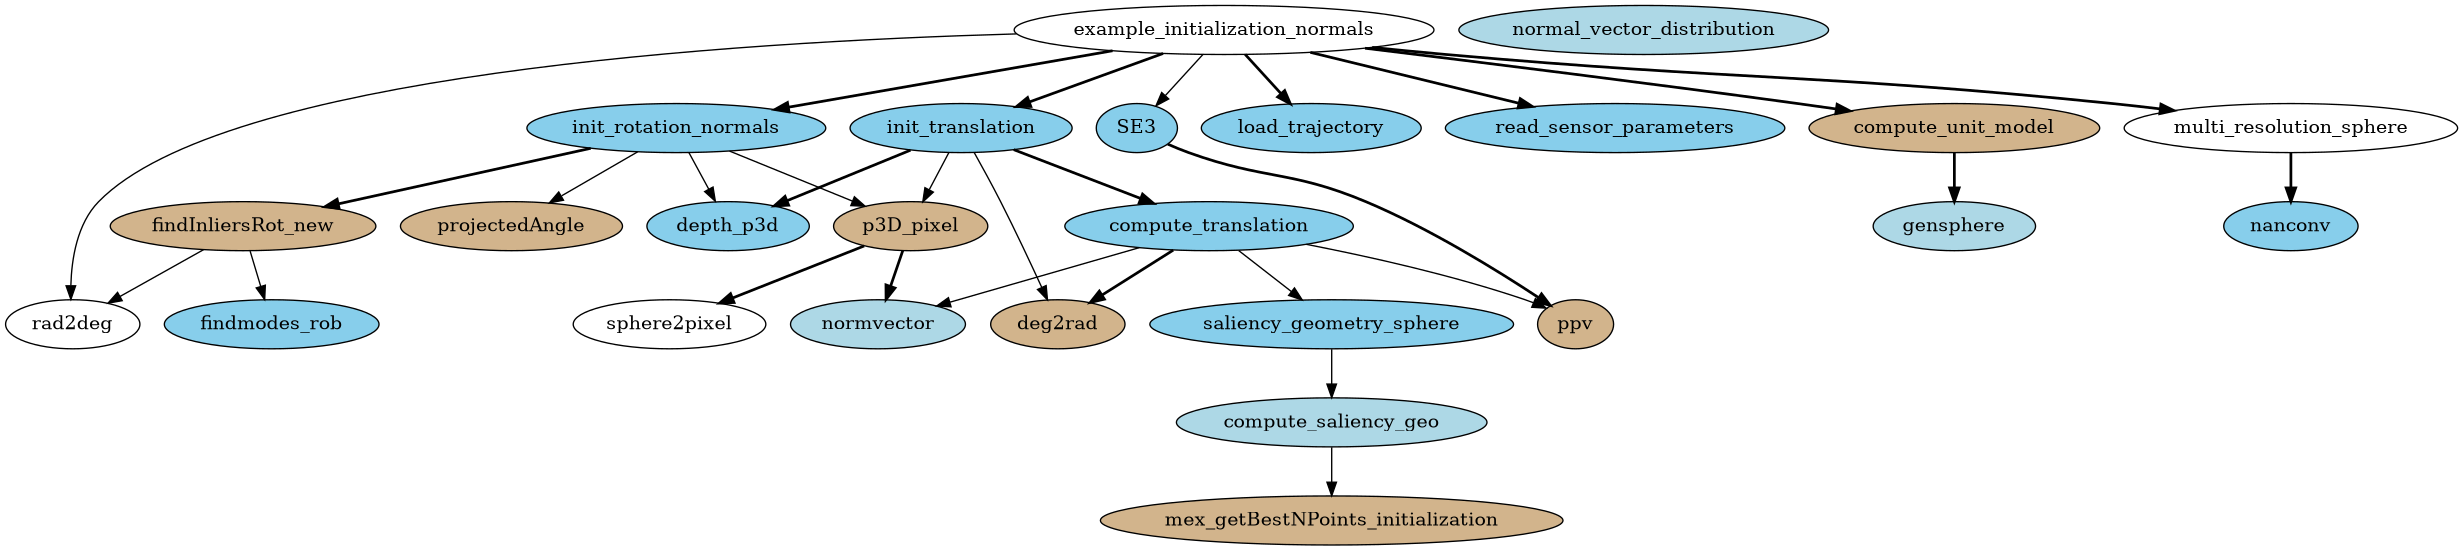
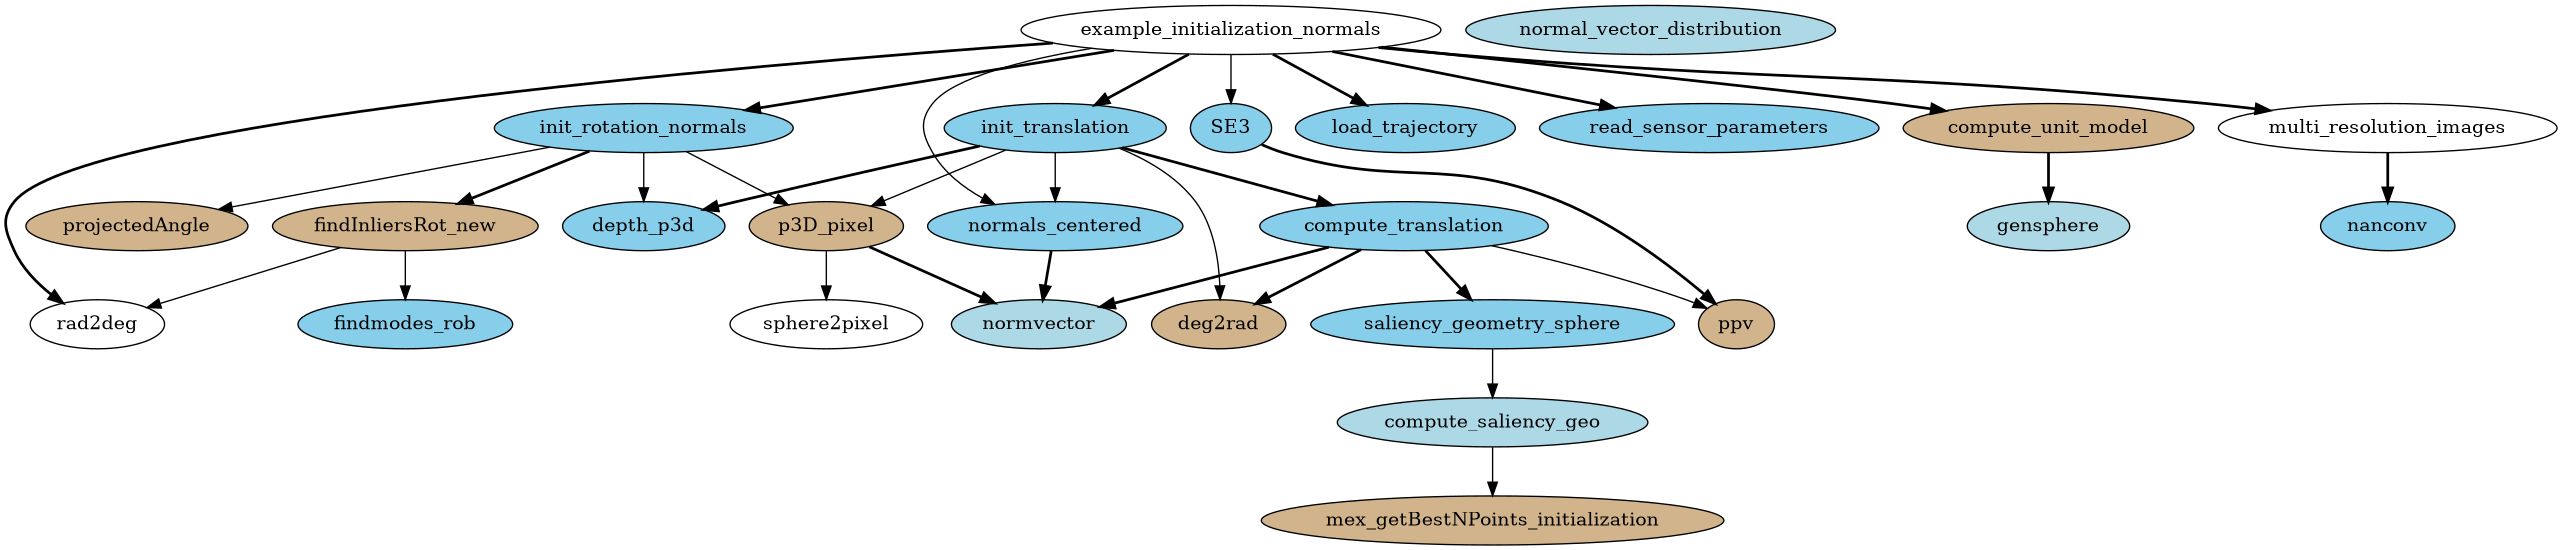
(501, 73) -> (472, 97)
(2291, 128) -> (2388, 128)
none -> (1055, 226)
(1265, 271) -> (1443, 270)
(798, 272) -> (826, 269)
(1049, 274) -> (1232, 272)
